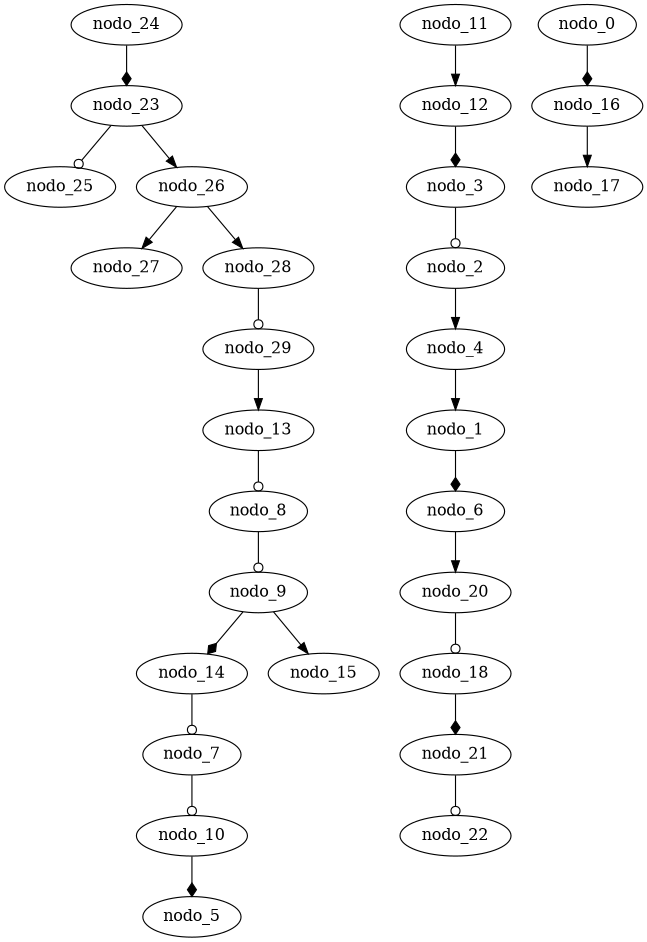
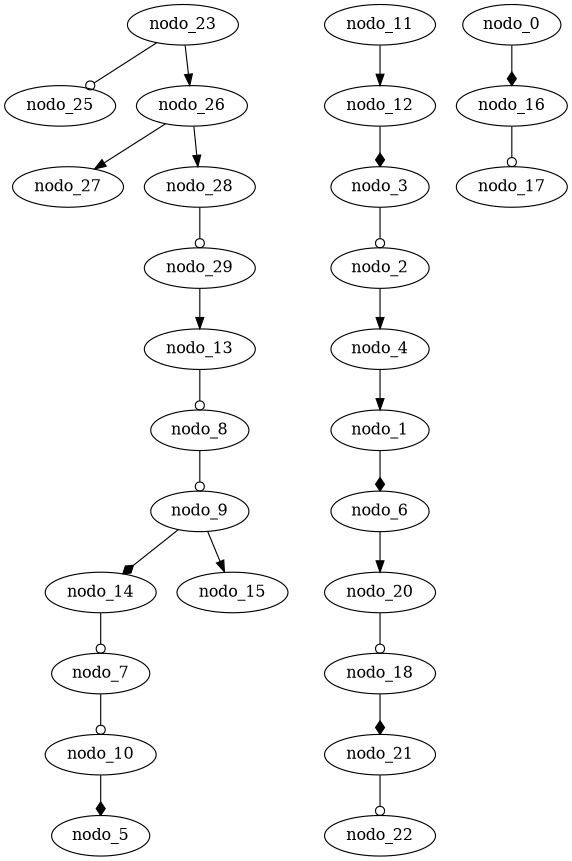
(127, 25) -> none
(587, 141) -> (512, 142)
